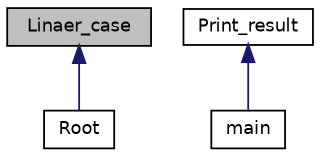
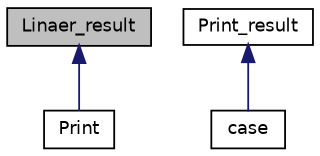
(79, 27) -> (79, 27)
(79, 130) -> (79, 130)
(248, 130) -> (248, 130)
